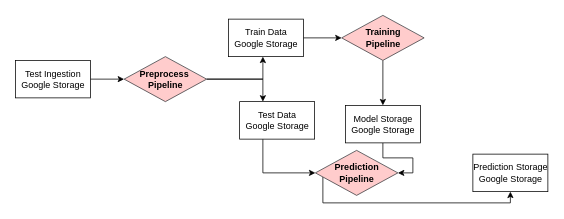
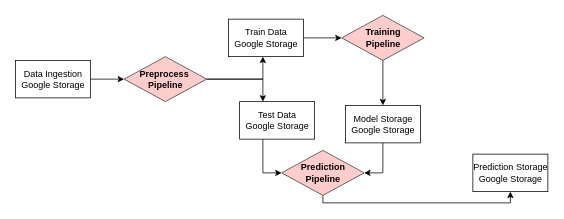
(53, 79) -> (53, 79)
(357, 173) -> (323, 173)
